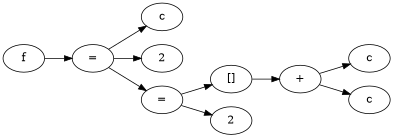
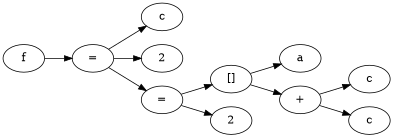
none -> (300, 58)
